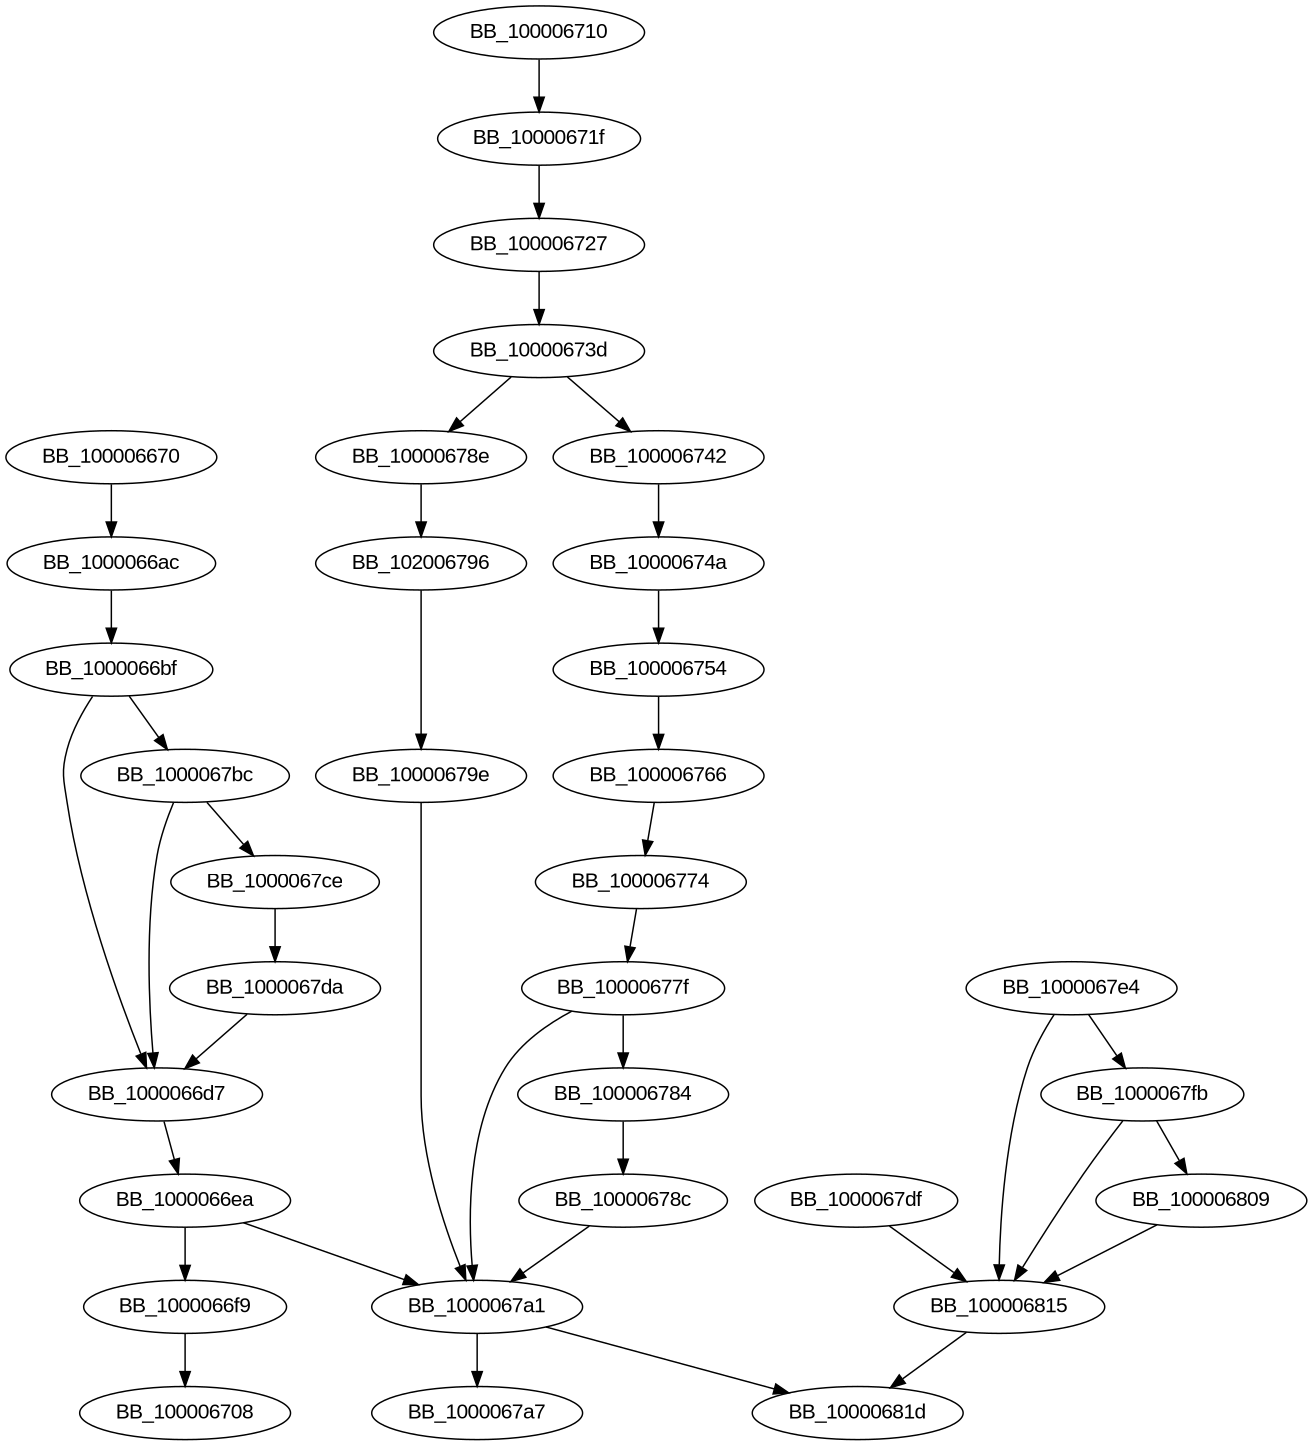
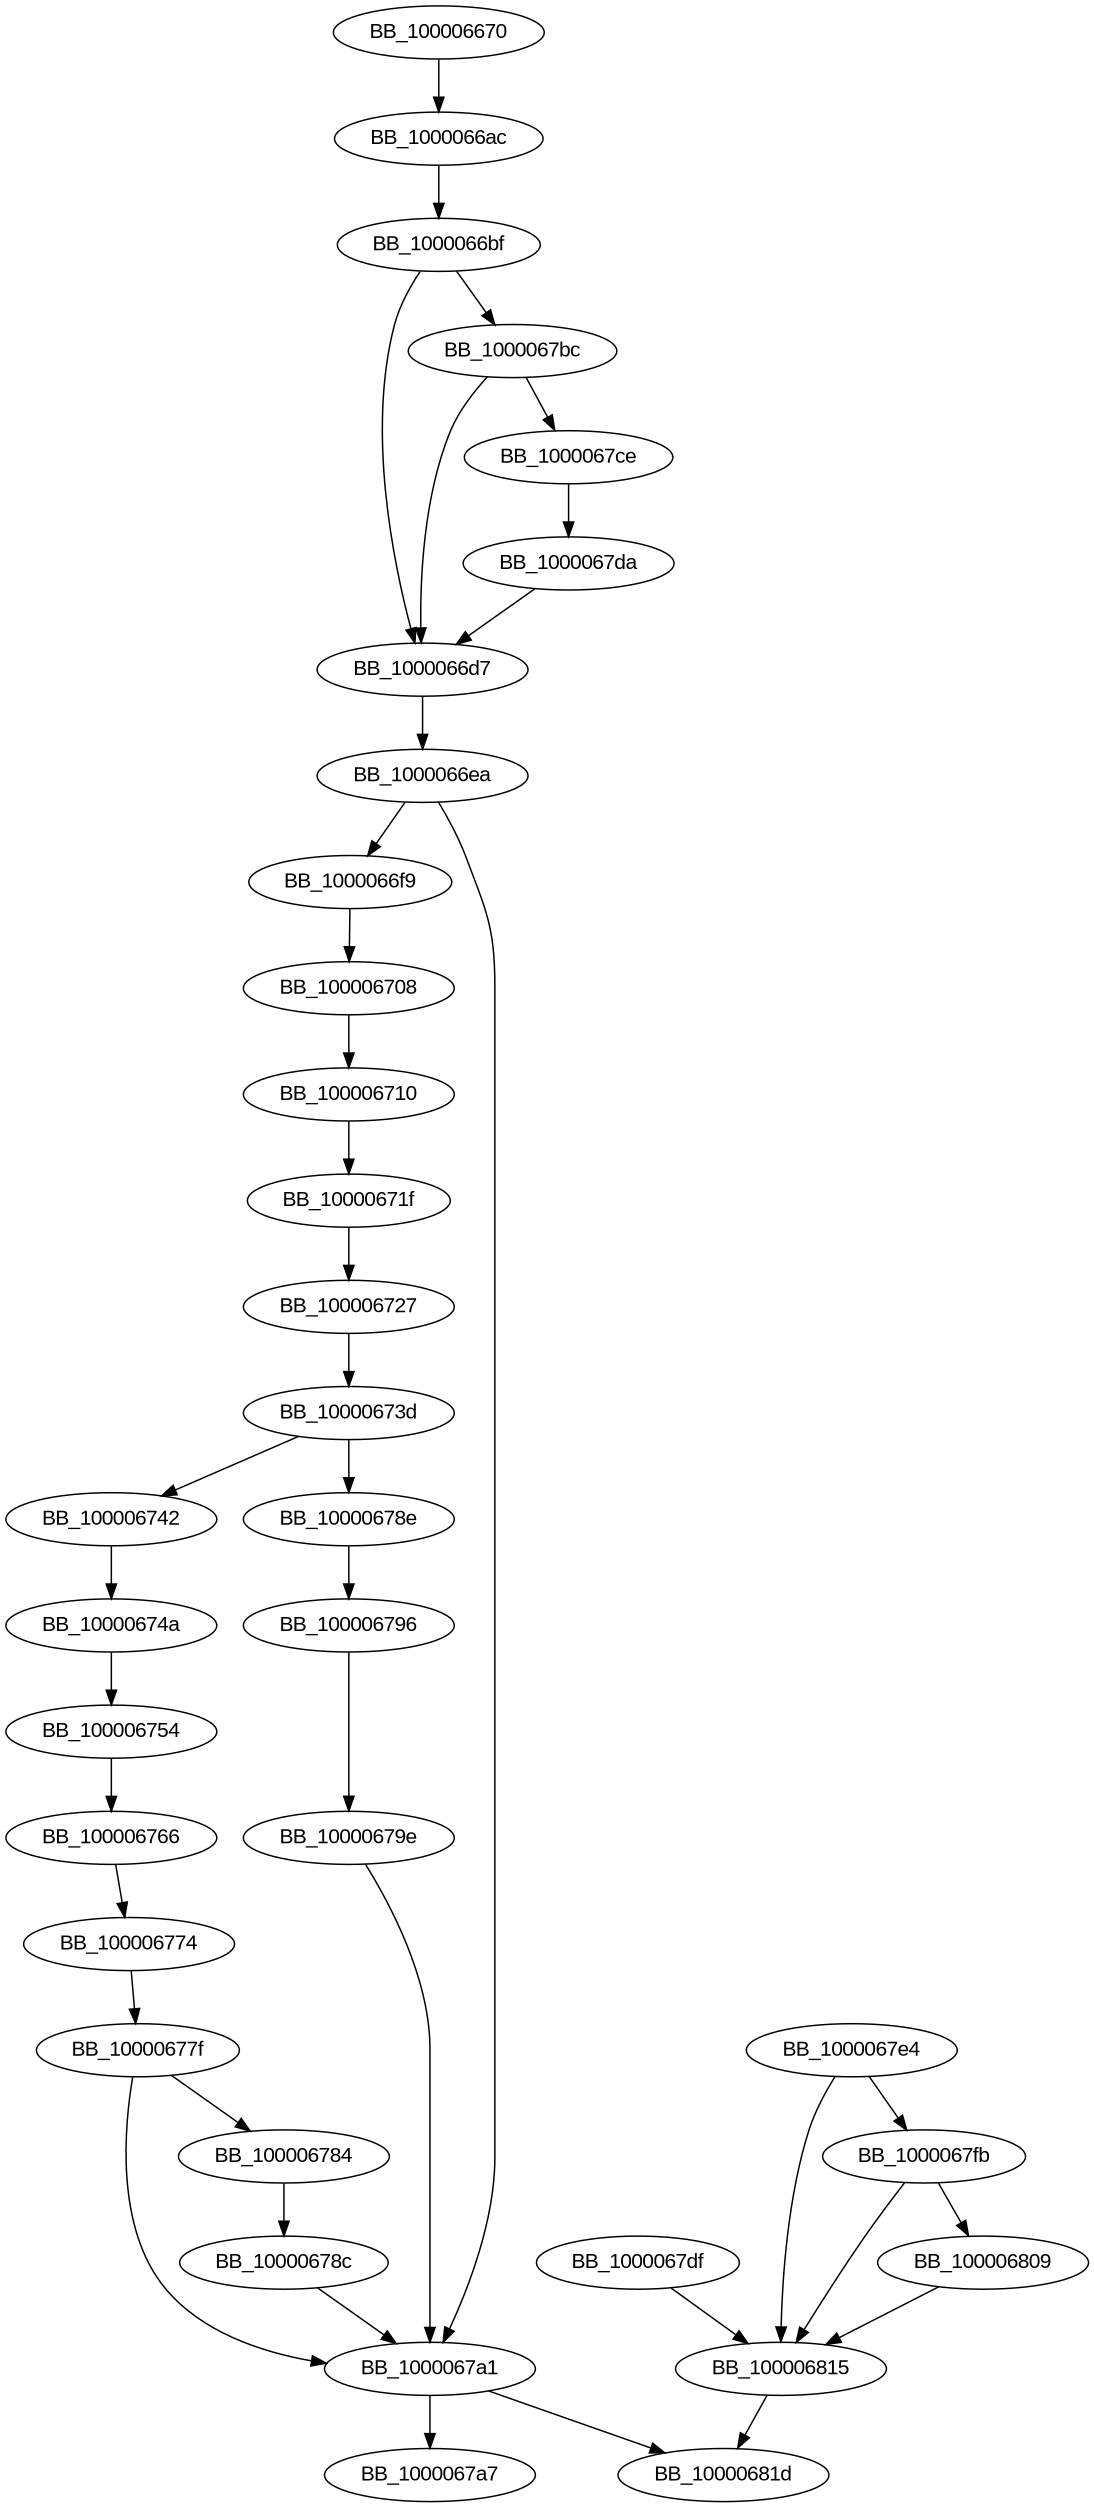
(421, 563) -> (349, 1625)
none -> (349, 1034)
